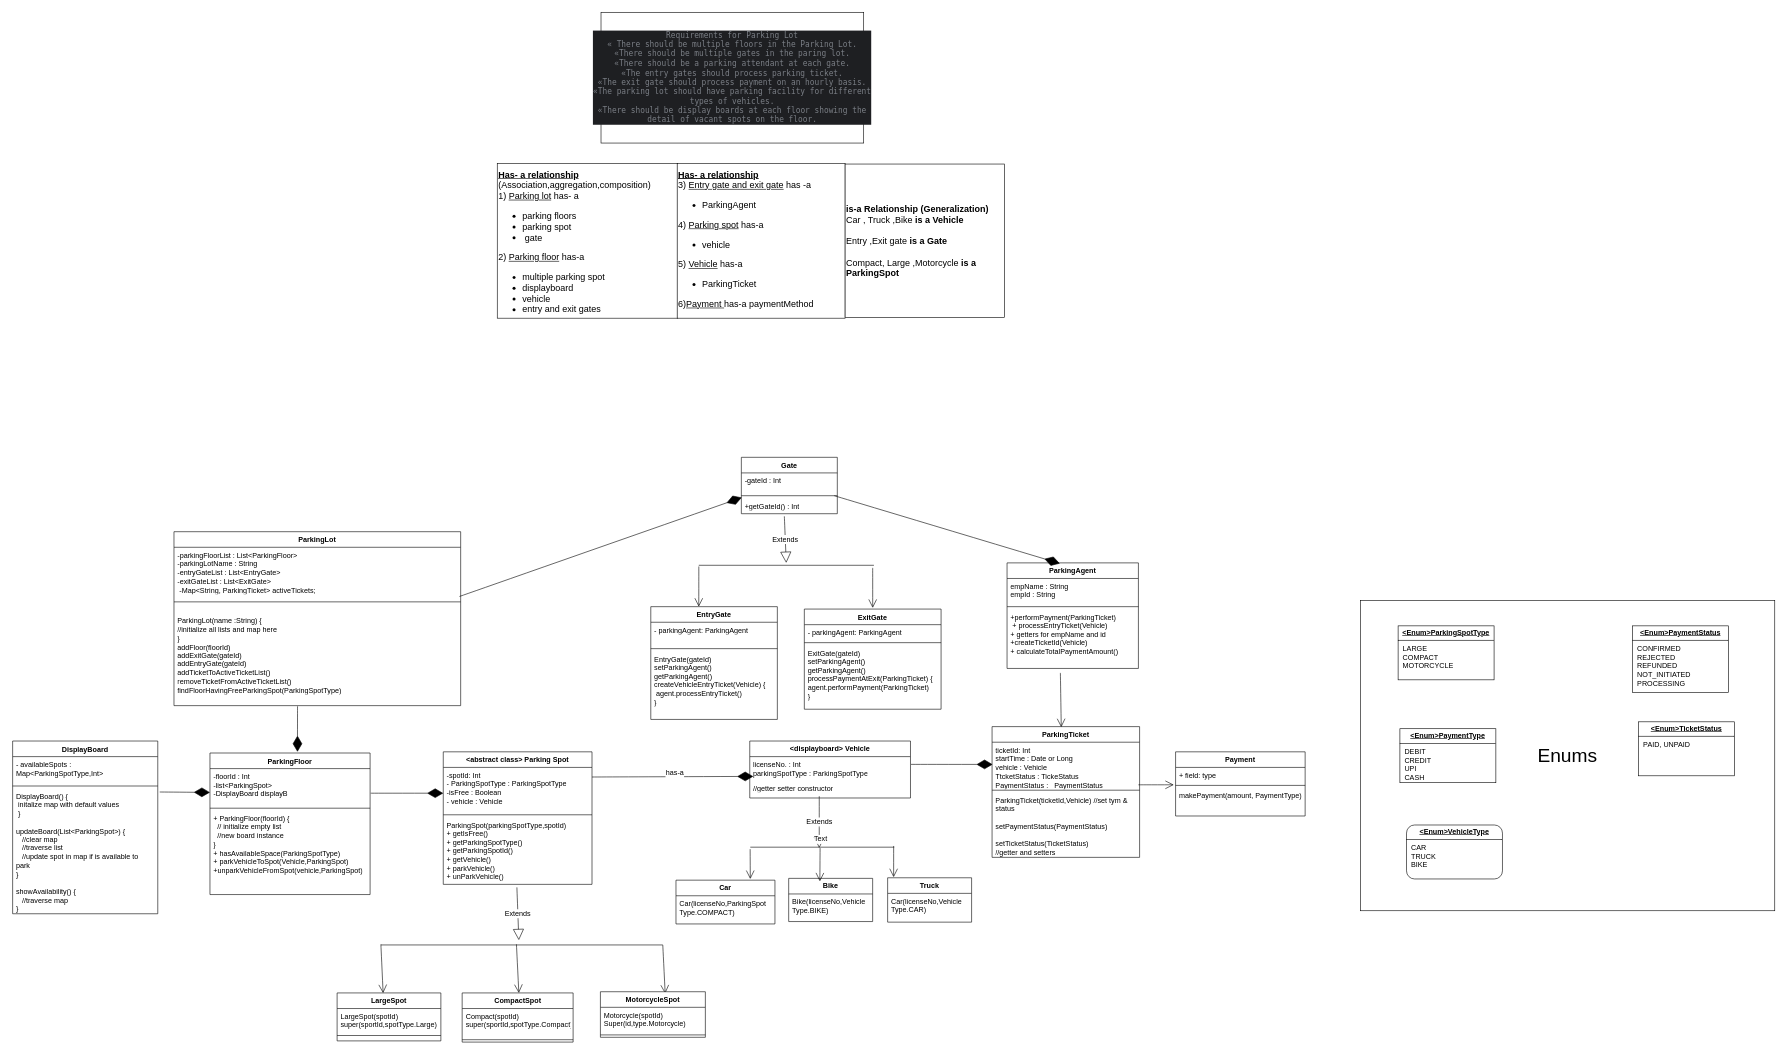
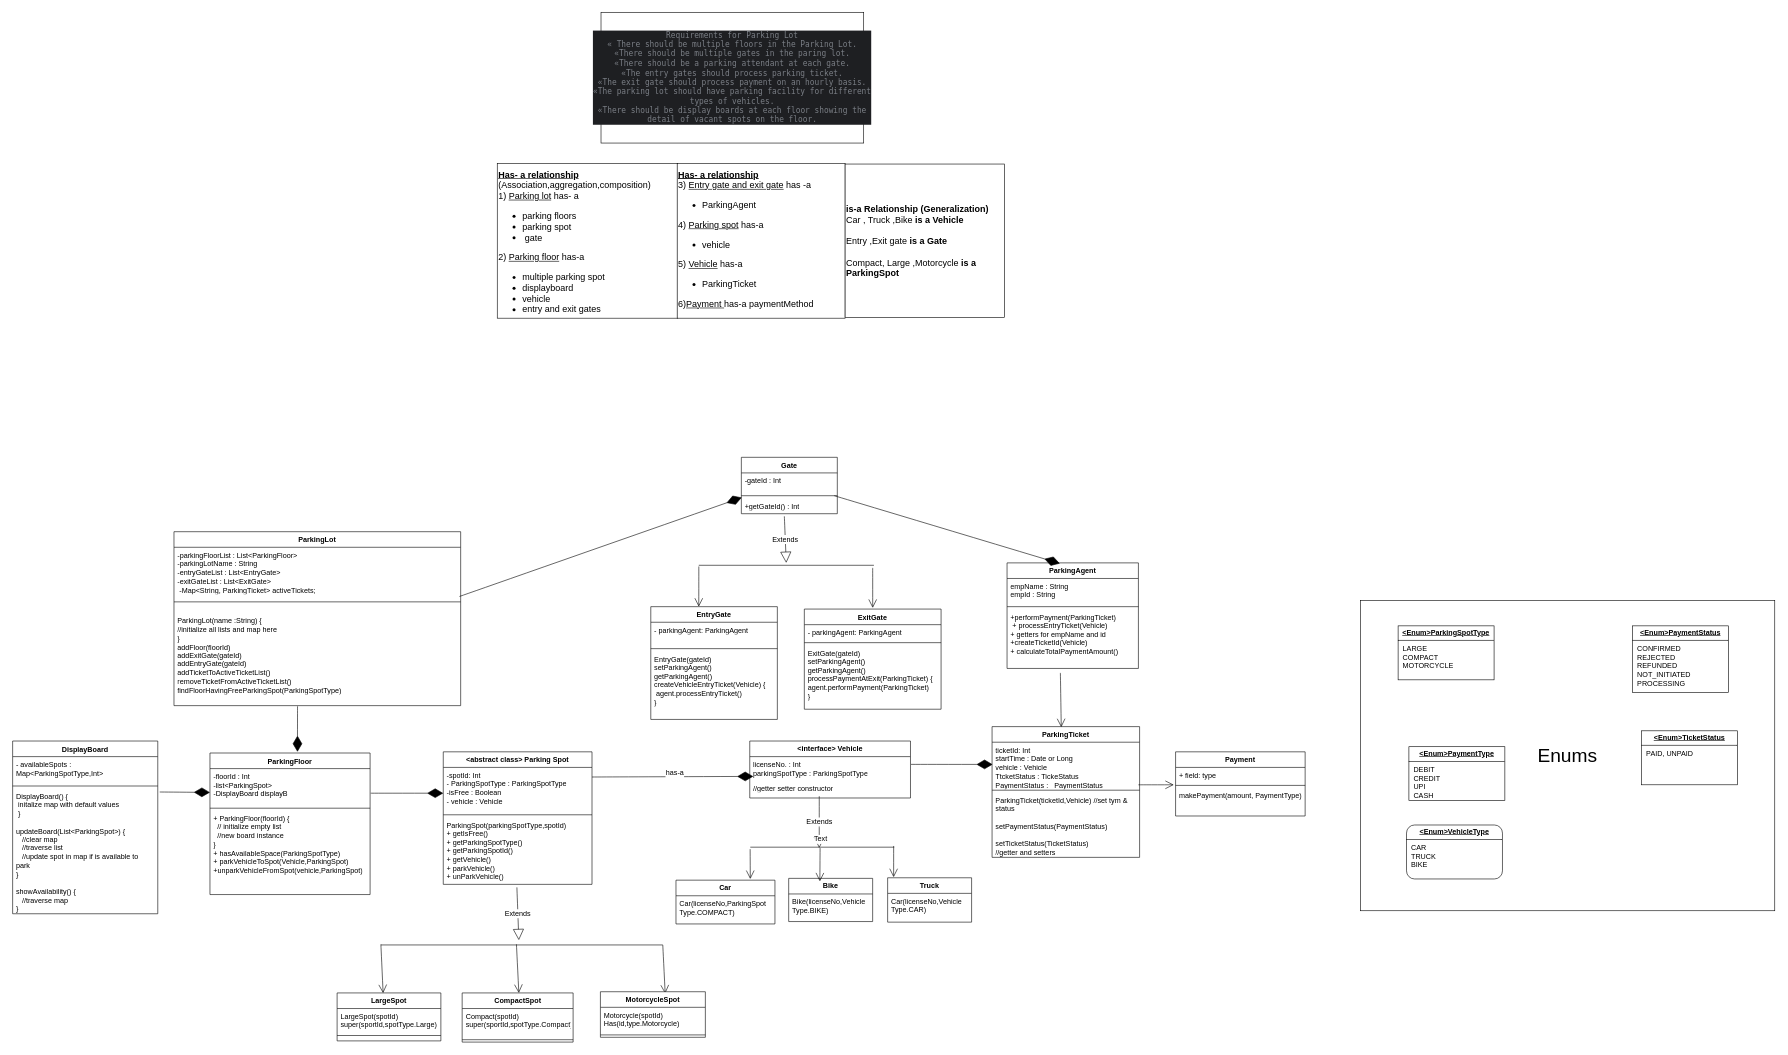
(830, 749) -> (830, 749)
(1687, 749) -> (1690, 758)
(1448, 756) -> (1457, 774)
(651, 1021) -> (647, 1021)
